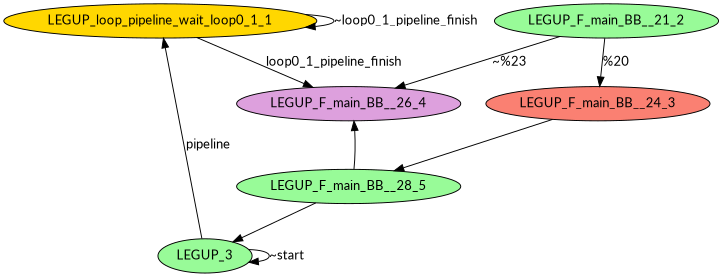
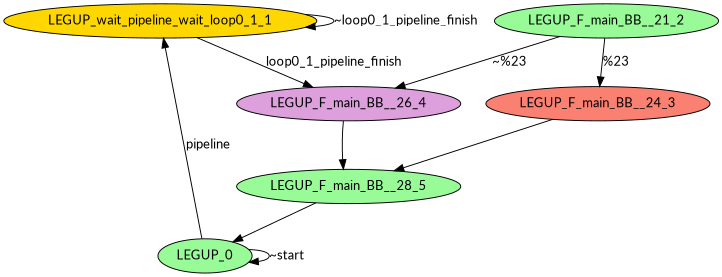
(160, 21) -> (160, 21)
(616, 62) -> (616, 62)
(355, 150) -> (342, 140)
(205, 256) -> (205, 256)
